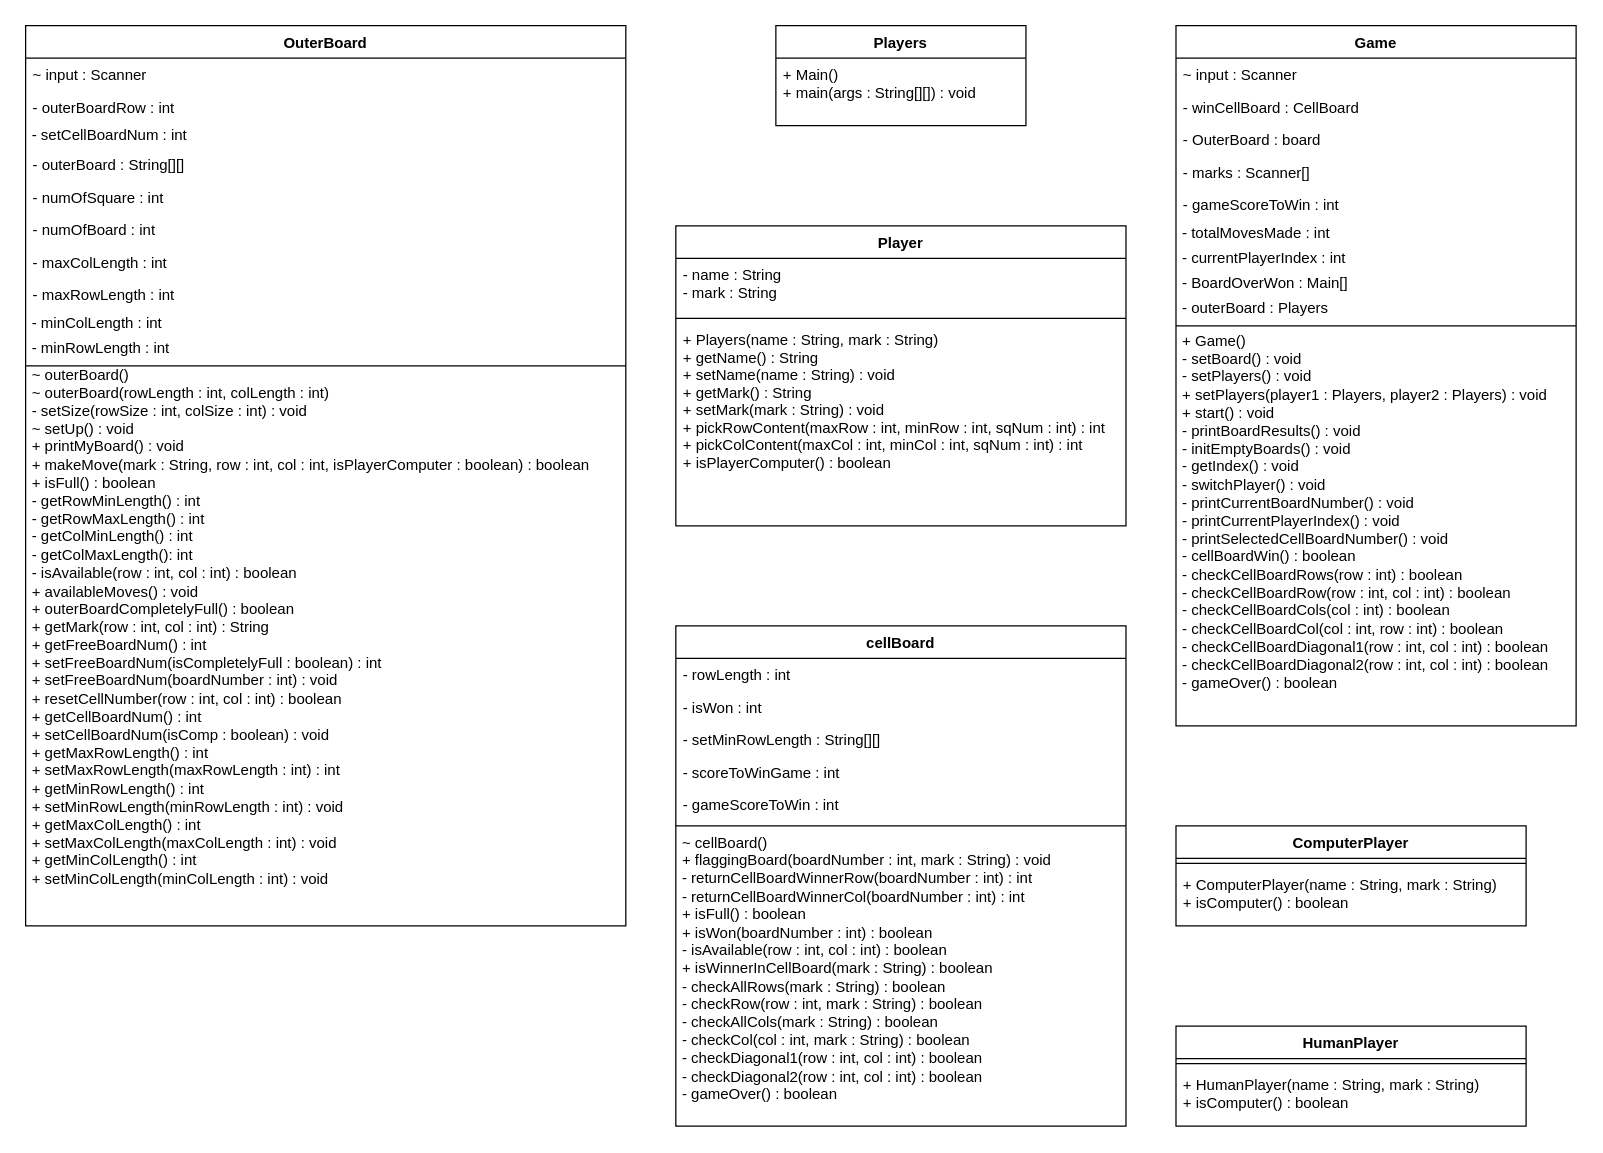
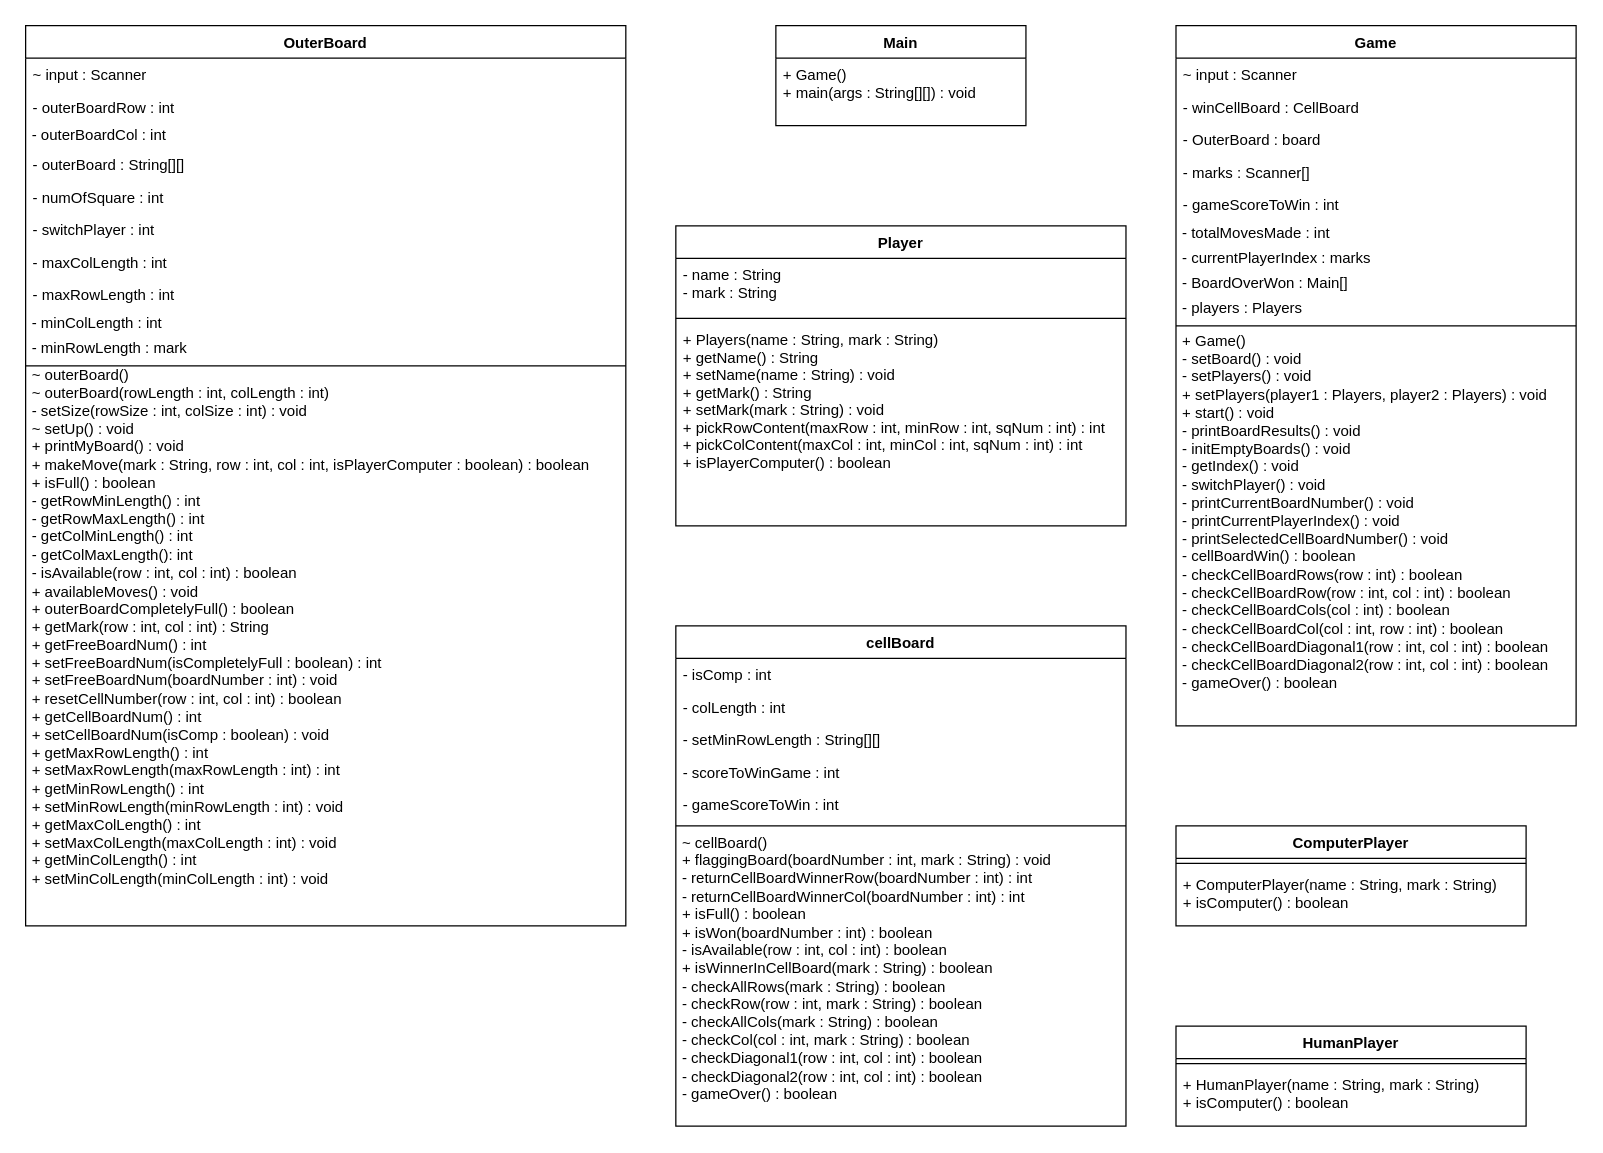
(900, 43) -> (900, 43)
(812, 75) -> (814, 75)
(111, 136) -> (105, 136)
(98, 230) -> (103, 230)
(1276, 258) -> (1286, 258)
(1261, 308) -> (1246, 308)
(100, 348) -> (107, 348)
(744, 675) -> (730, 675)
(725, 708) -> (742, 708)
